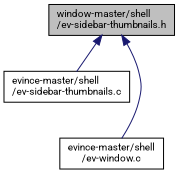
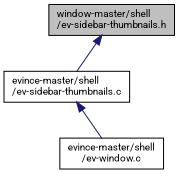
(141, 92) -> (92, 124)
